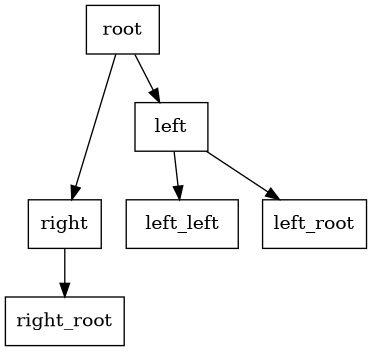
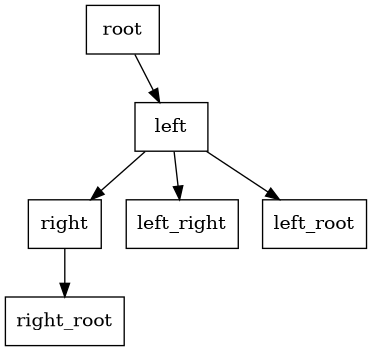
(96, 120) -> (123, 171)
(182, 224) -> (182, 224)
